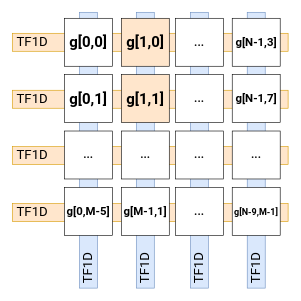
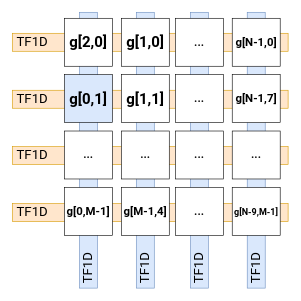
(89, 42) -> (89, 42)
(145, 42) -> (145, 42)
(257, 42) -> (257, 42)
(89, 99) -> (89, 99)
(145, 99) -> (145, 99)
(89, 212) -> (89, 212)
(146, 212) -> (146, 212)
